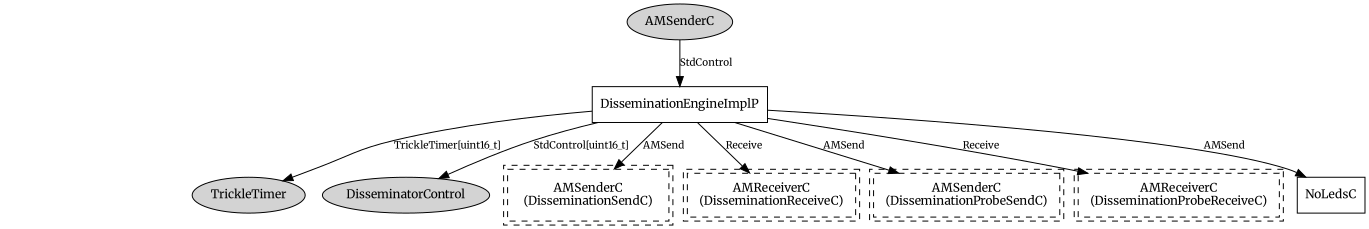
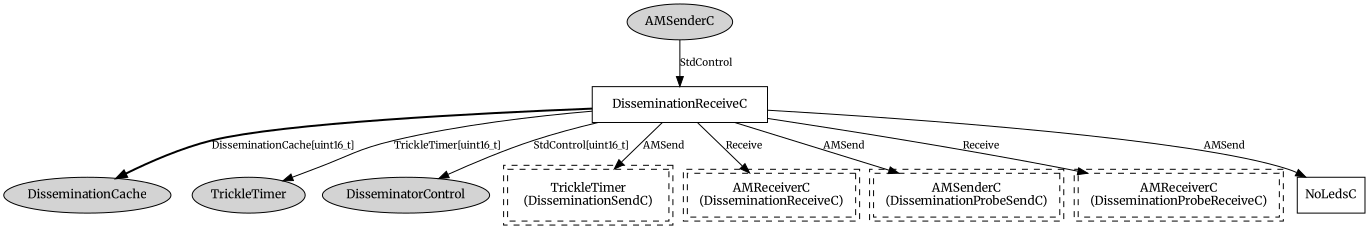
(680, 105) -> (680, 105)
none -> (87, 195)
(588, 195) -> (588, 195)
